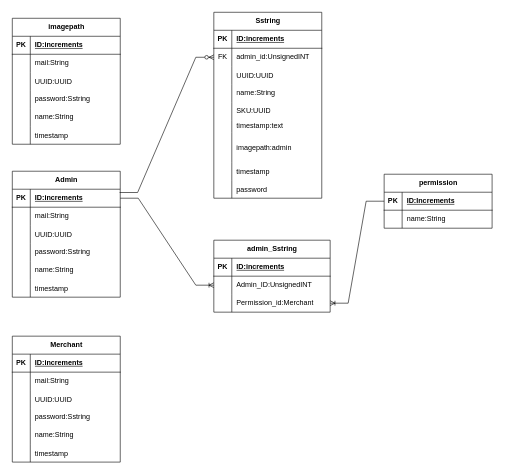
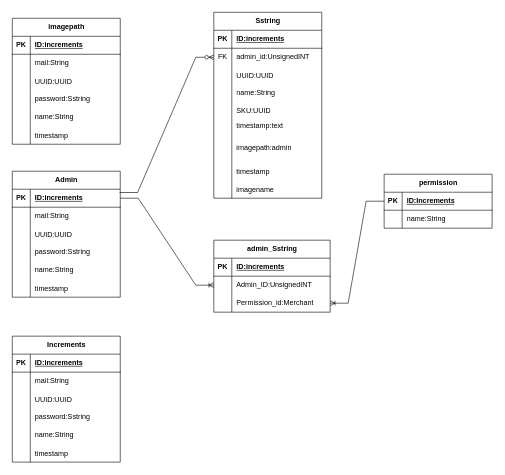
(253, 190) -> (254, 190)
(67, 345) -> (67, 345)
